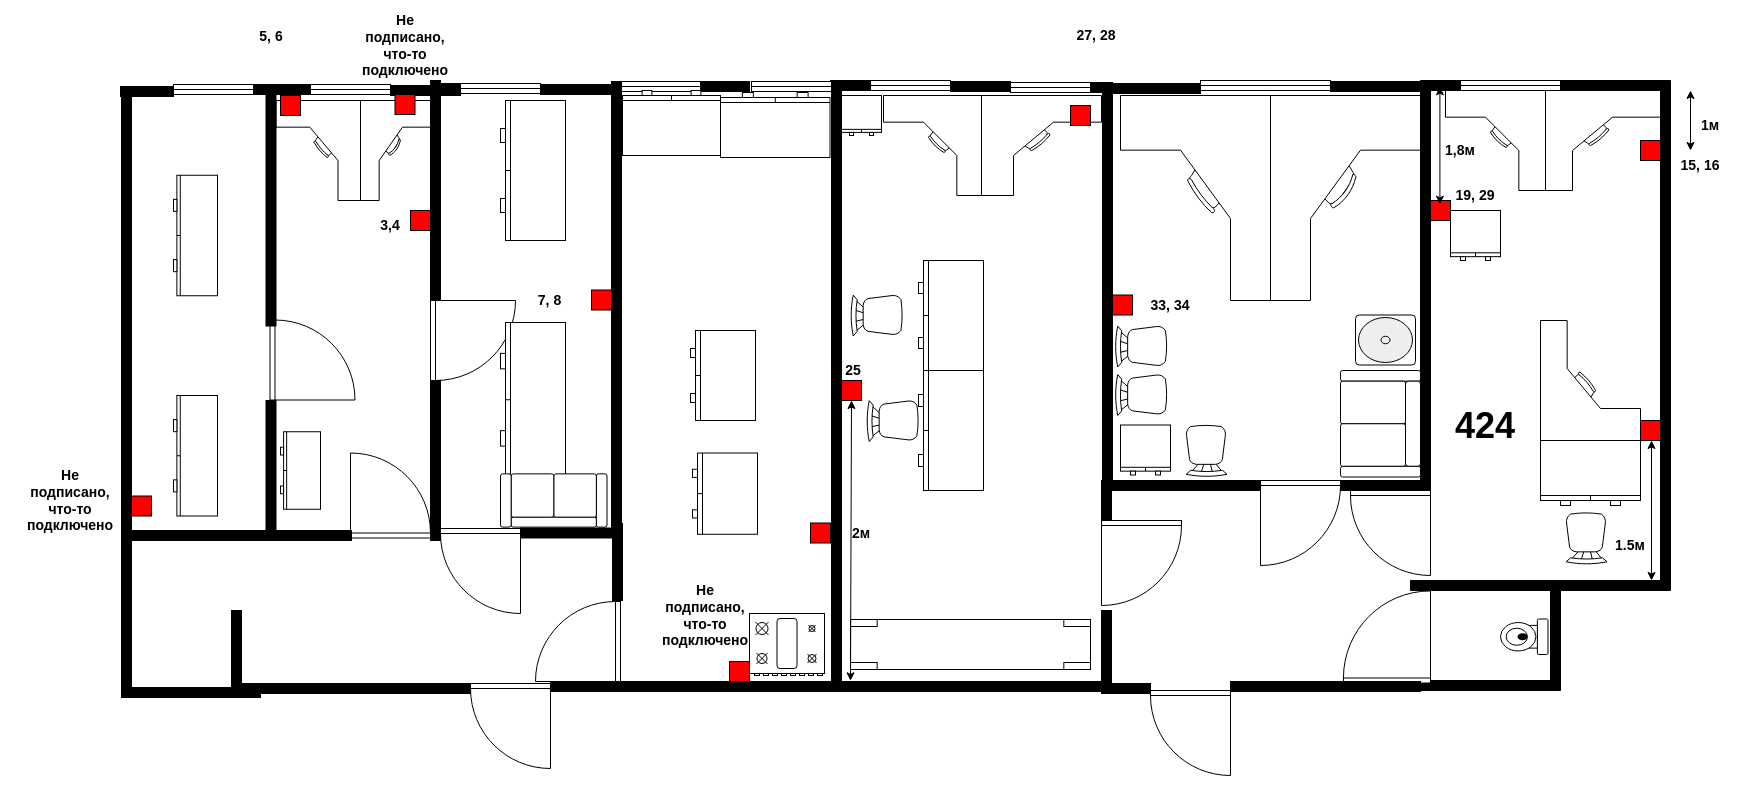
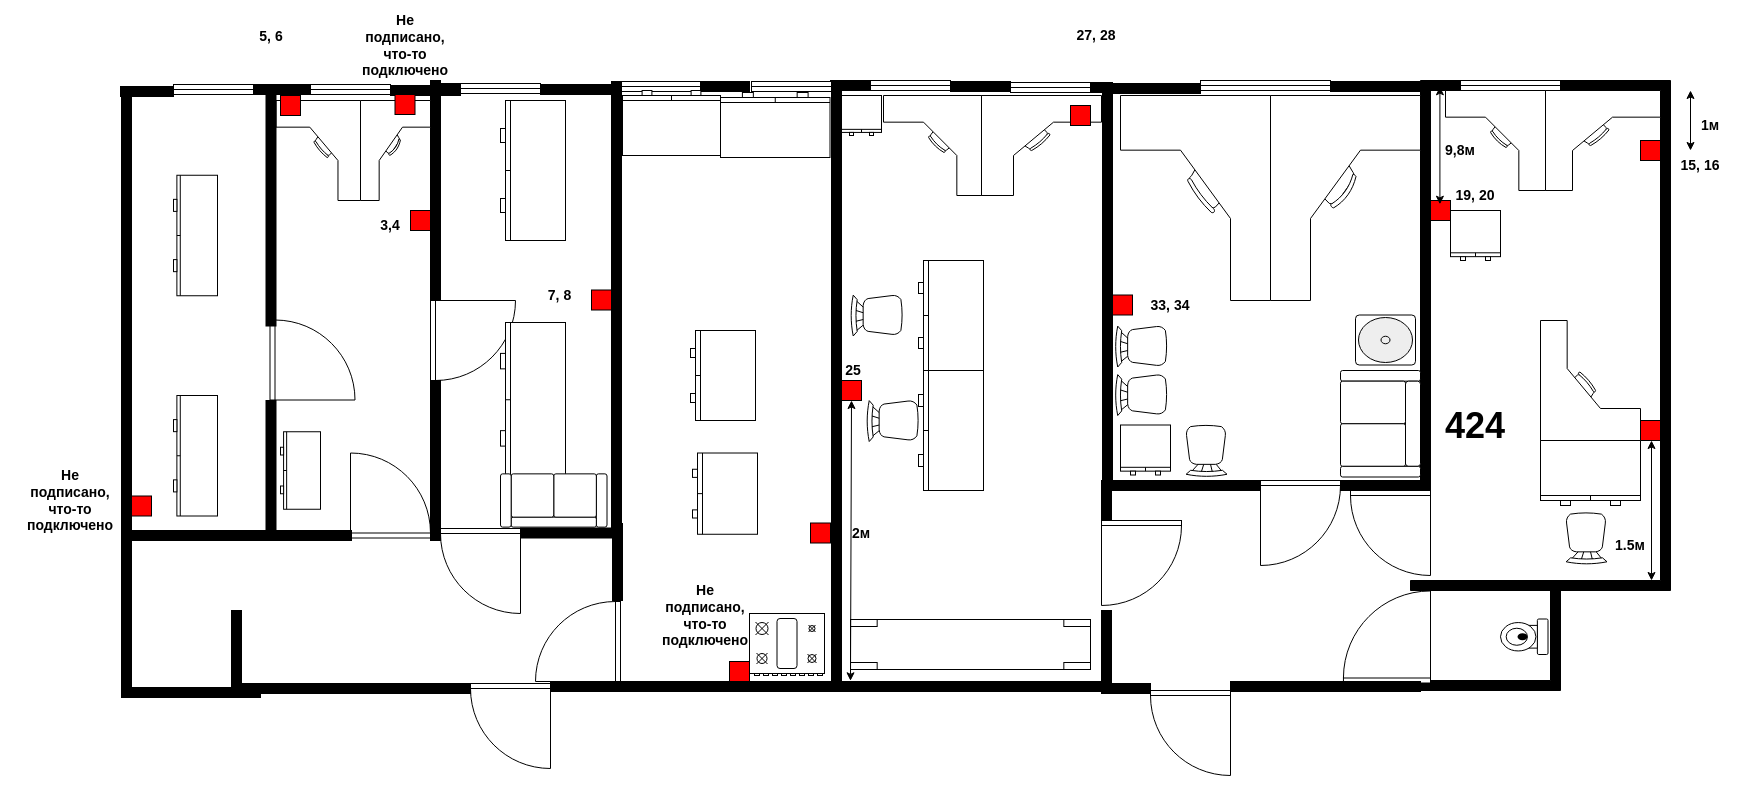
(1461, 151) -> (1461, 151)
(1476, 196) -> (1476, 196)
(550, 300) -> (560, 295)
(1486, 426) -> (1476, 426)
